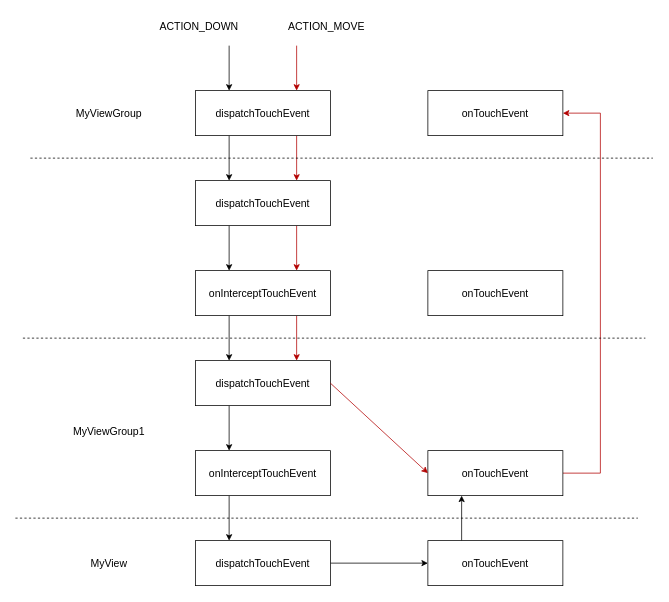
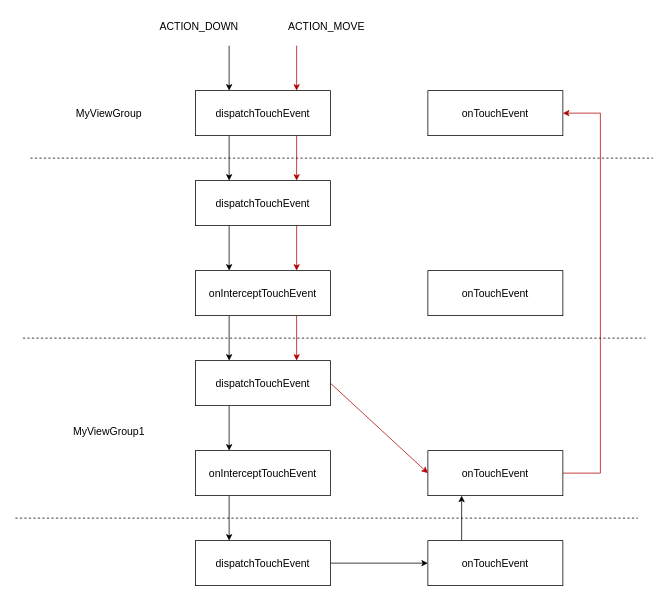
(109, 563) -> none
